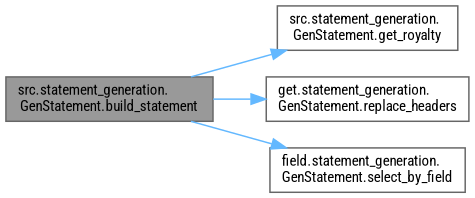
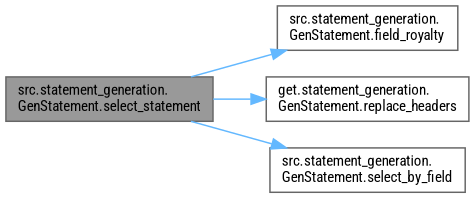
(368, 28) -> (368, 28)
(109, 99) -> (109, 99)
(368, 170) -> (368, 170)
